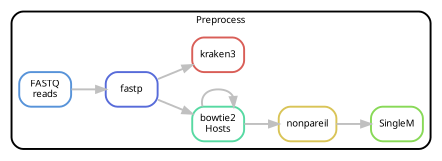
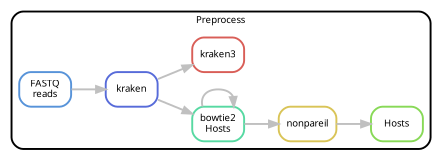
(132, 89) -> (132, 89)
(397, 124) -> (397, 124)
